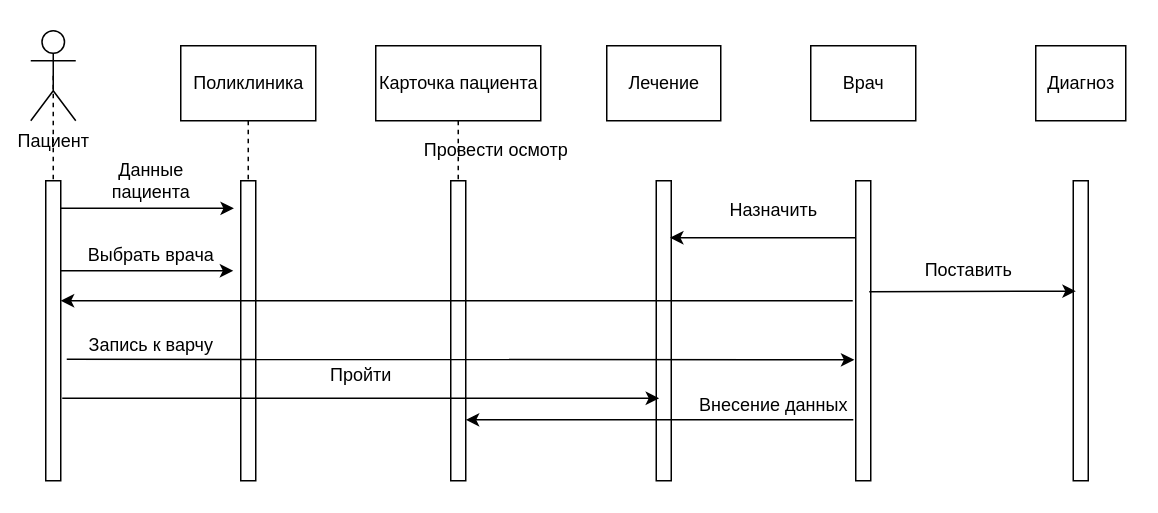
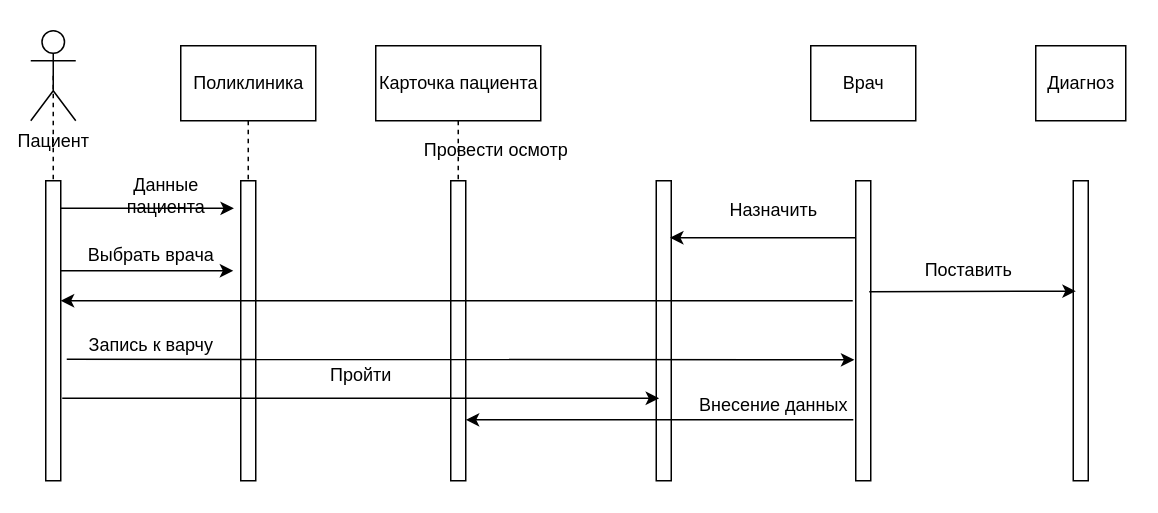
(664, 83) -> none
(151, 181) -> (166, 196)
